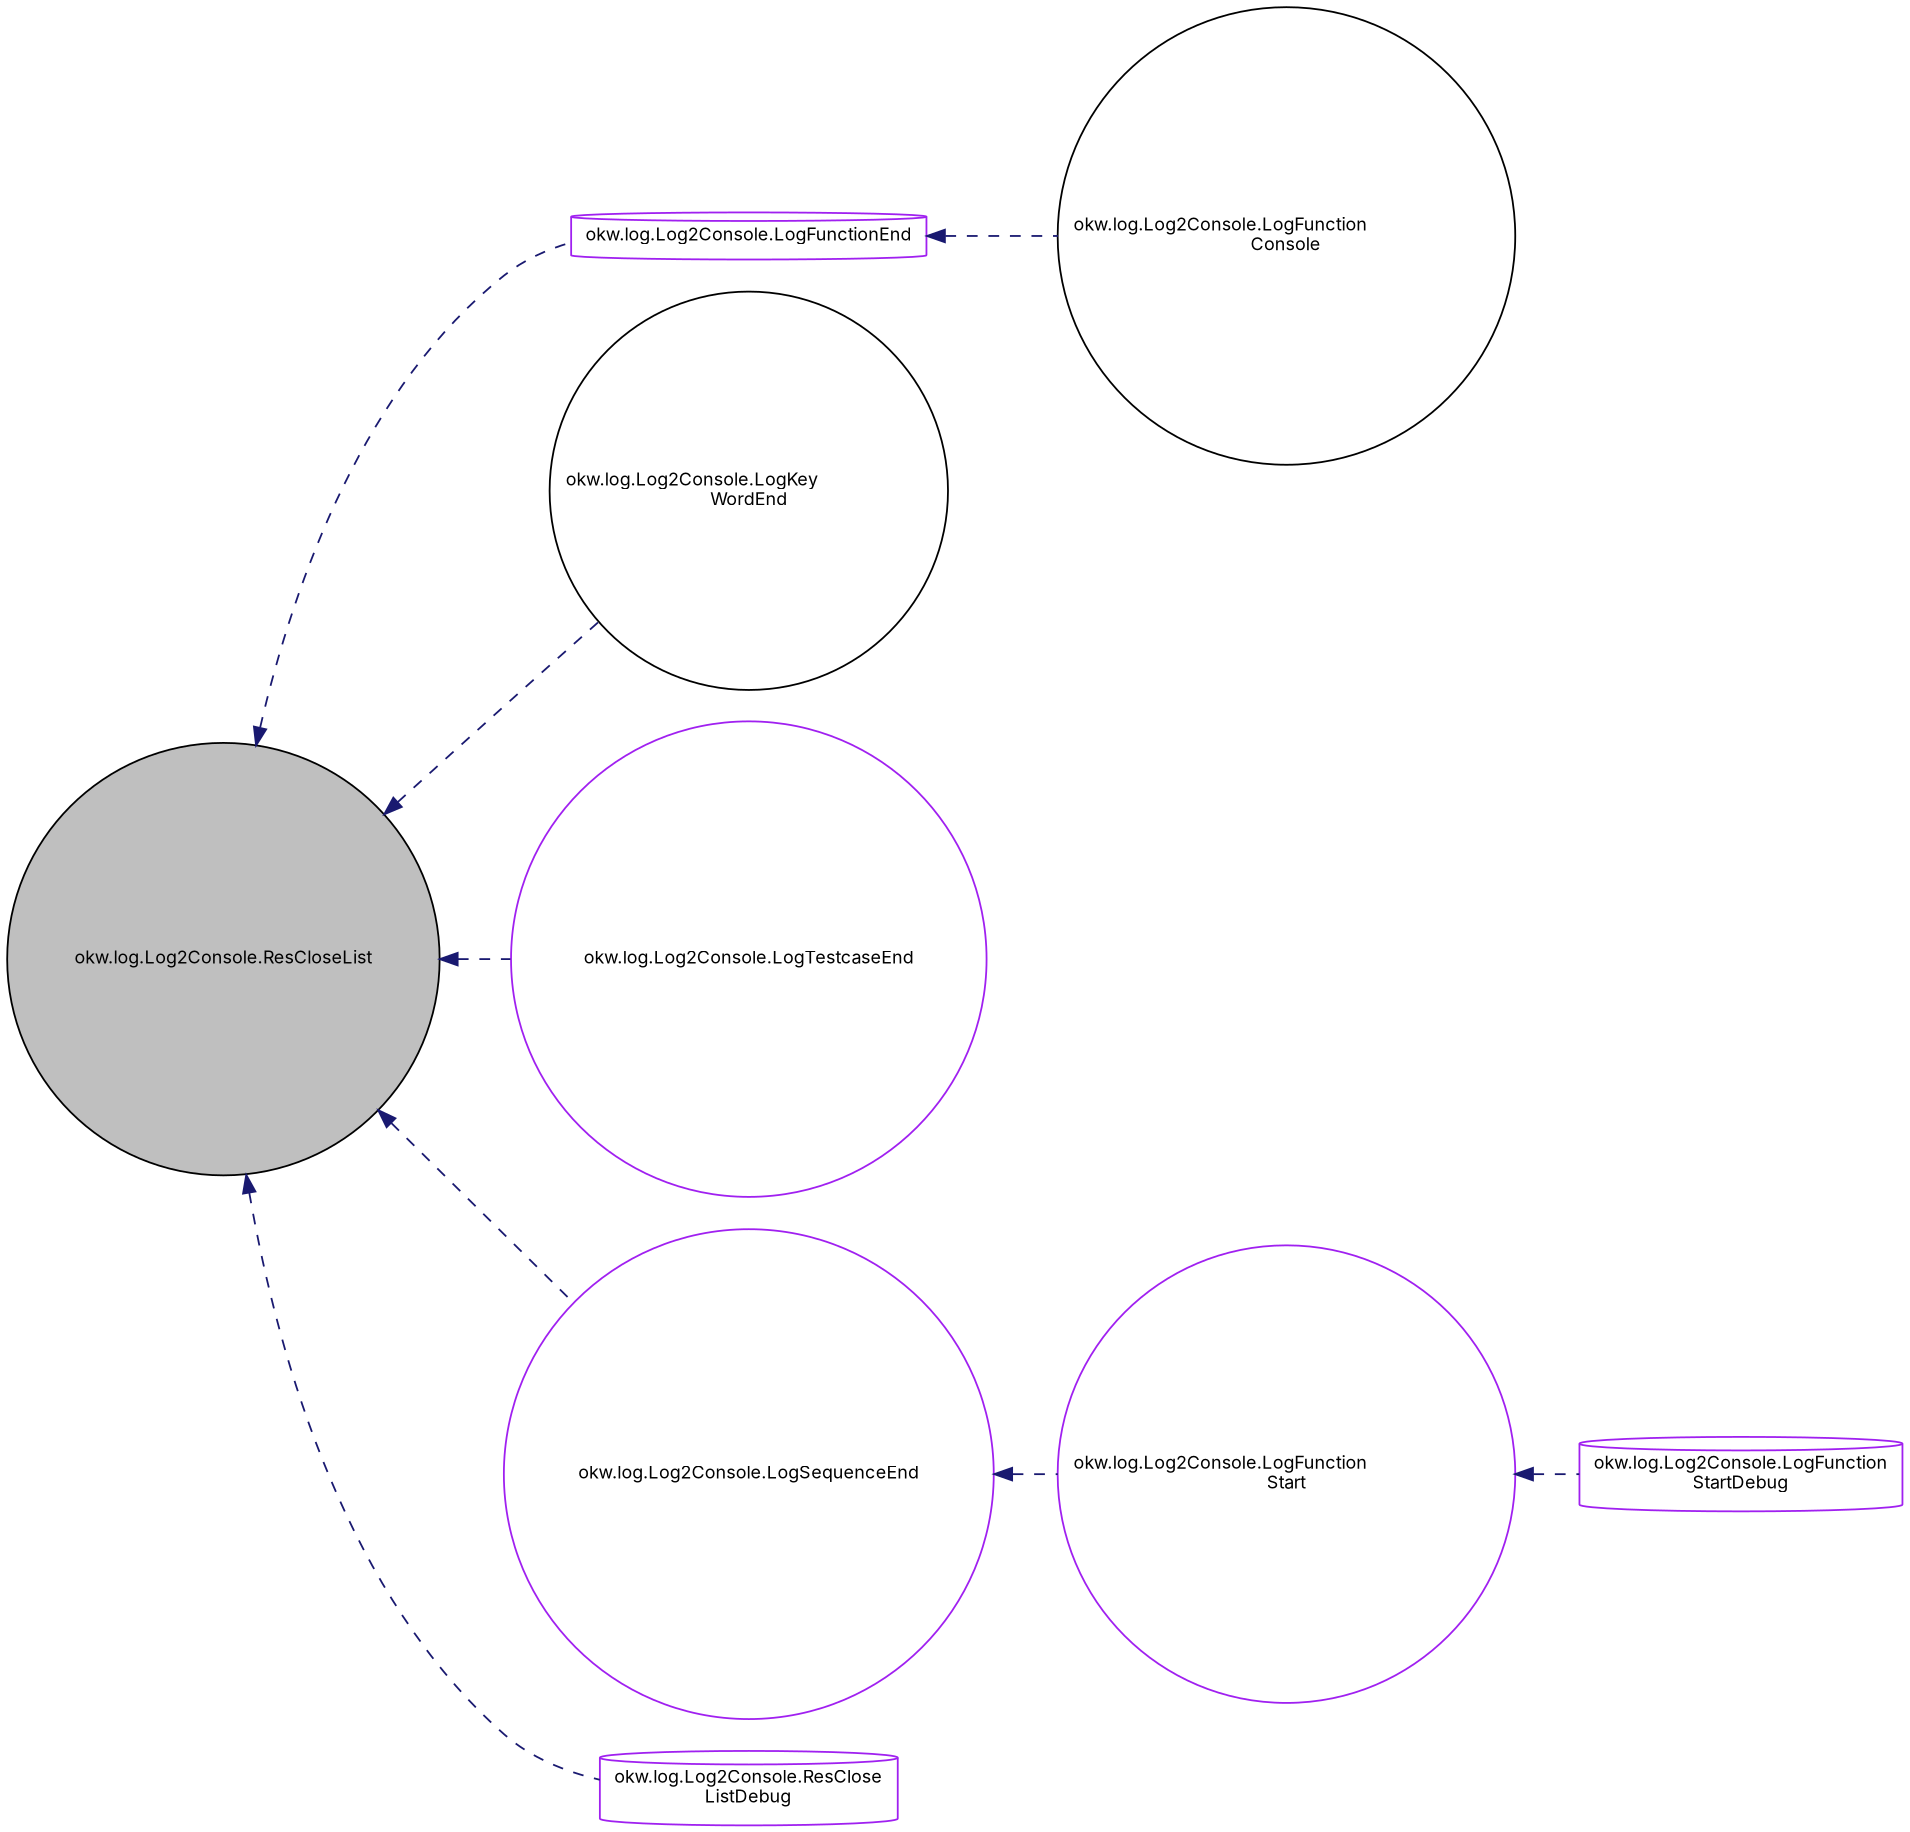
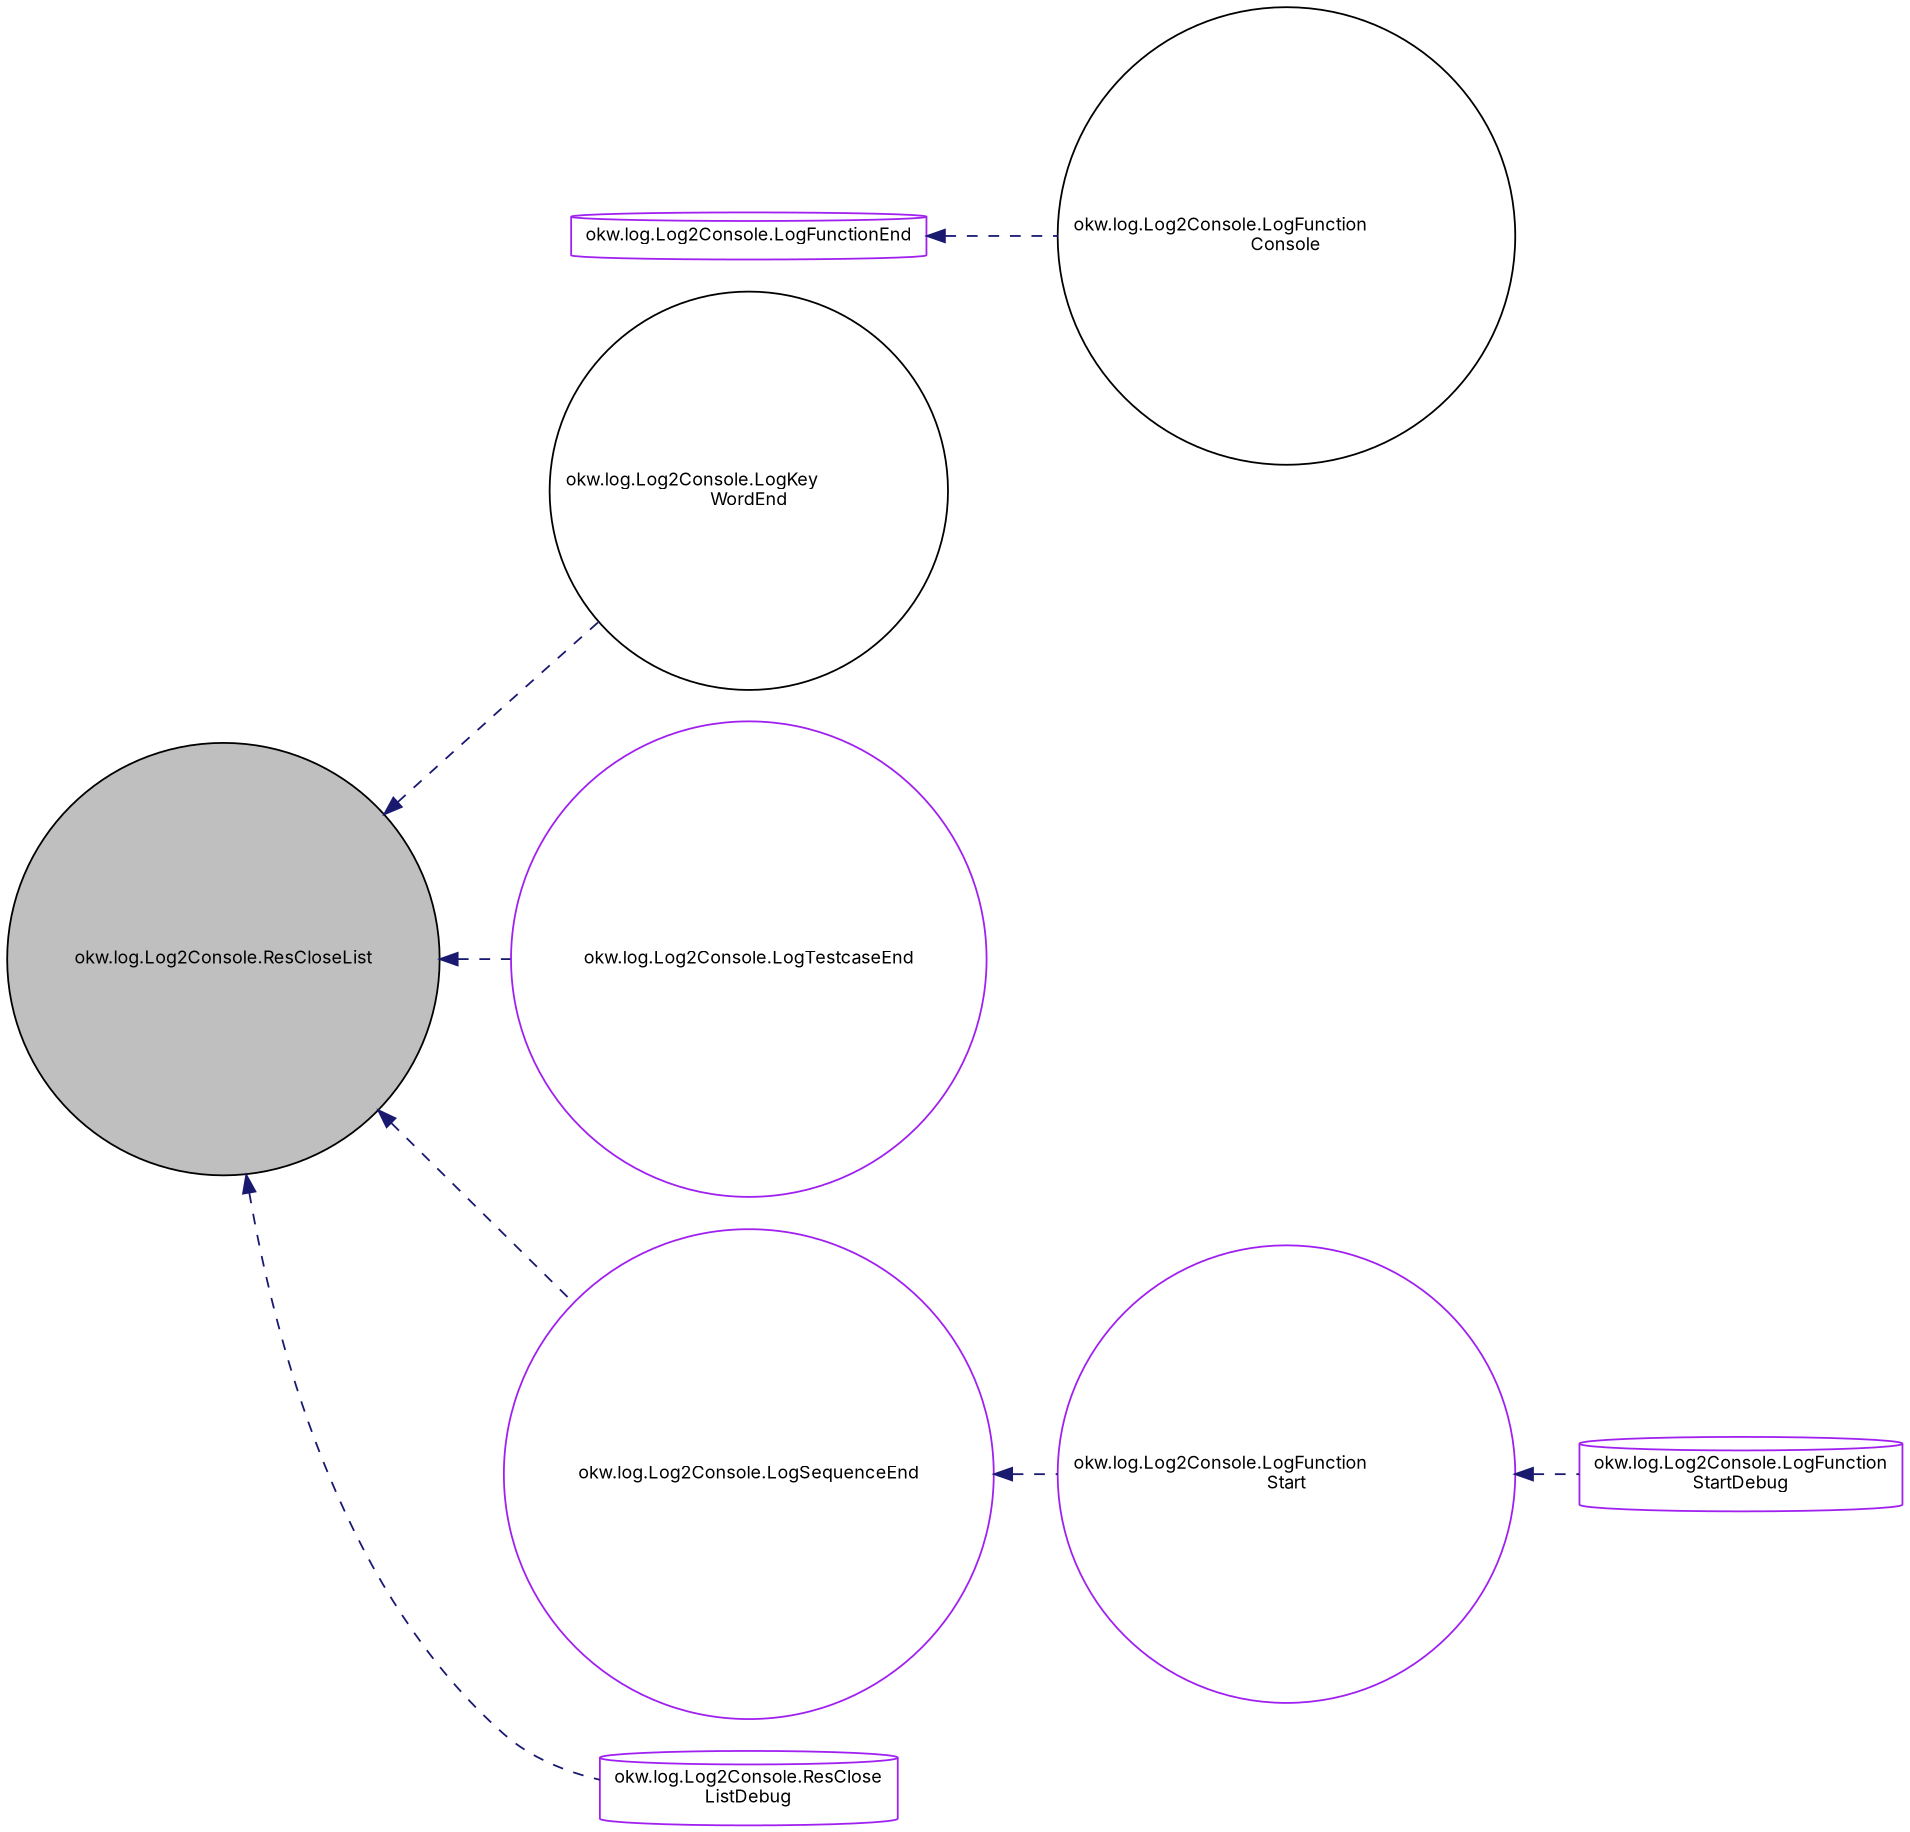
(364, 448) -> none
